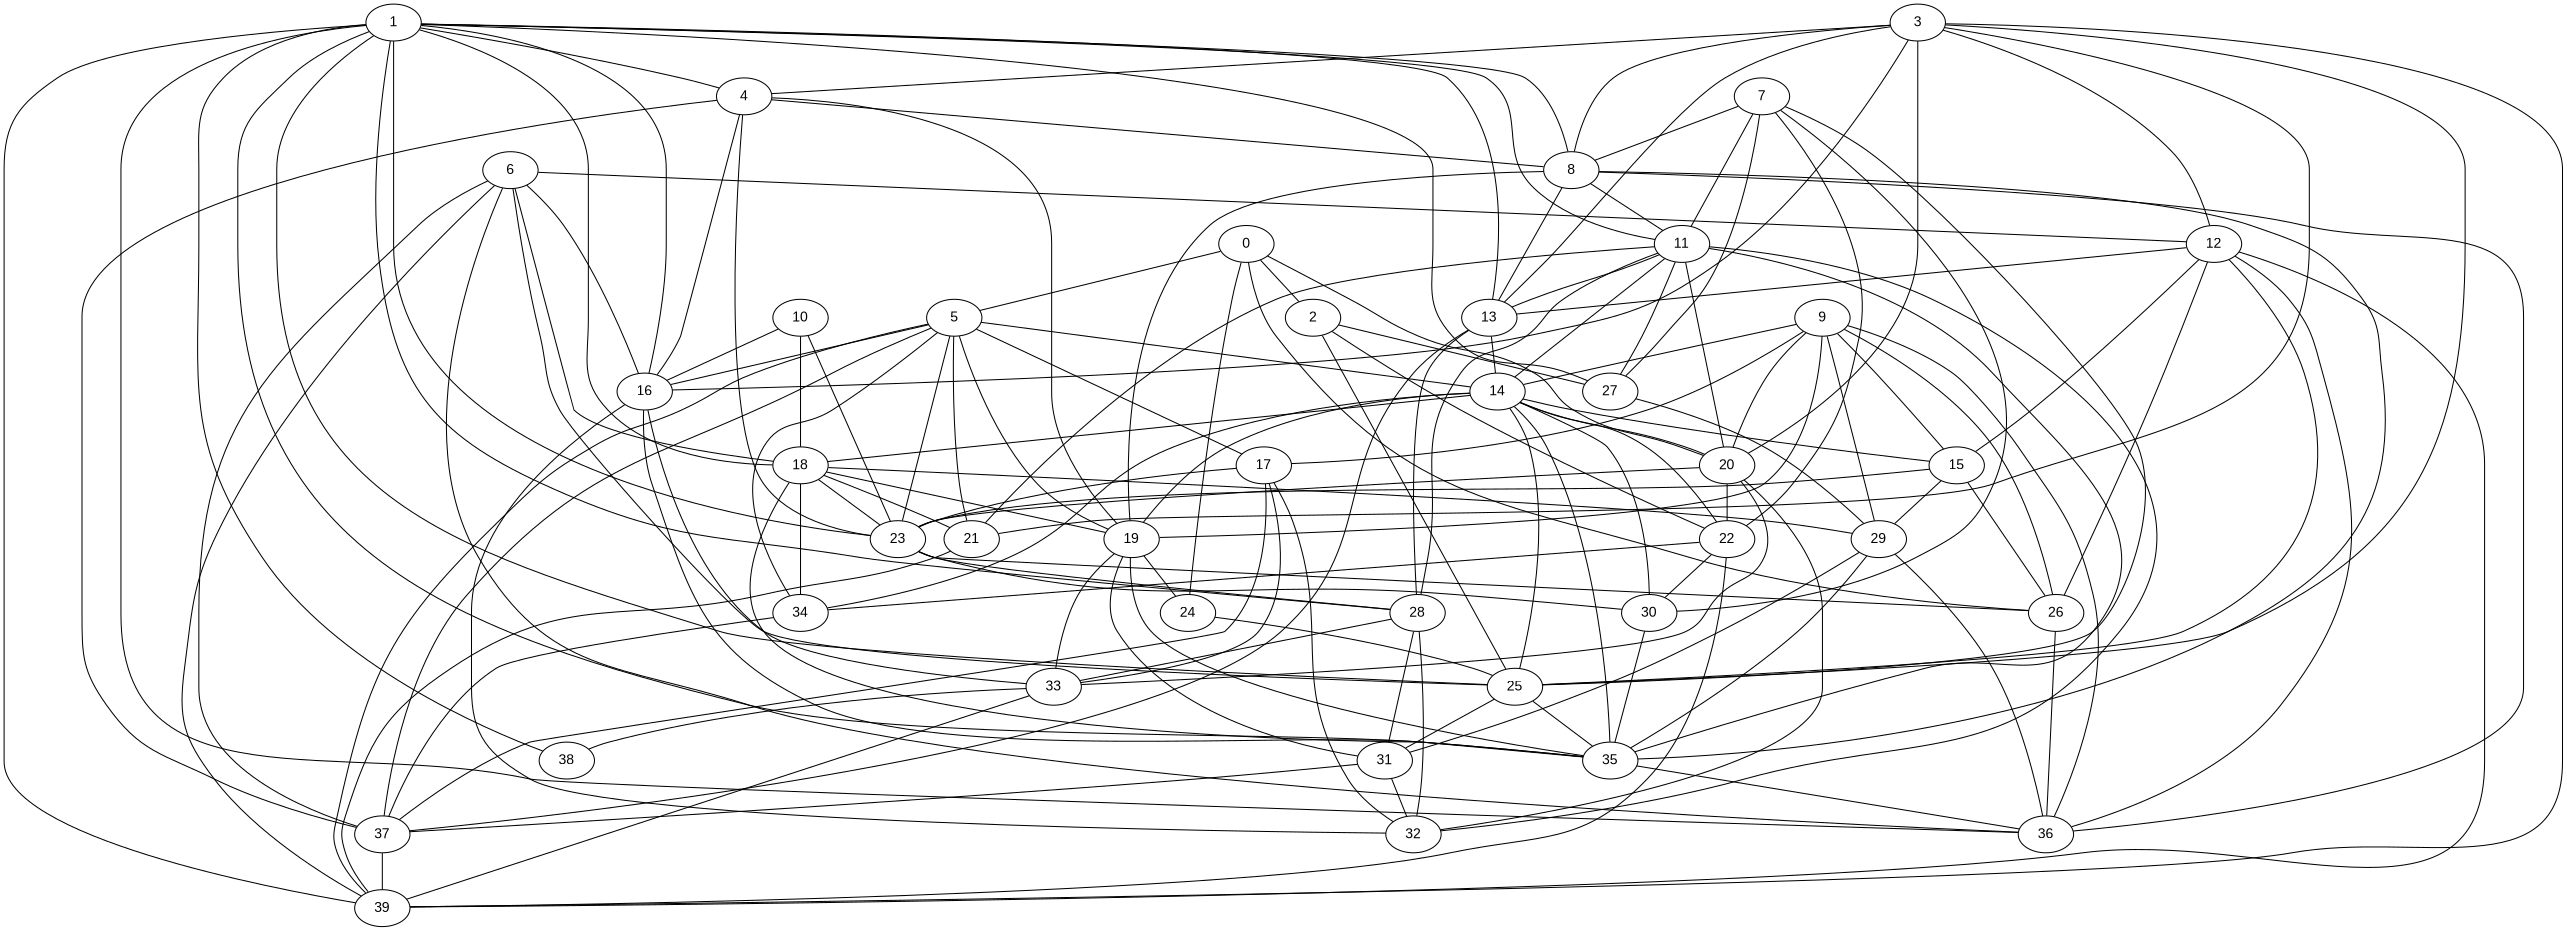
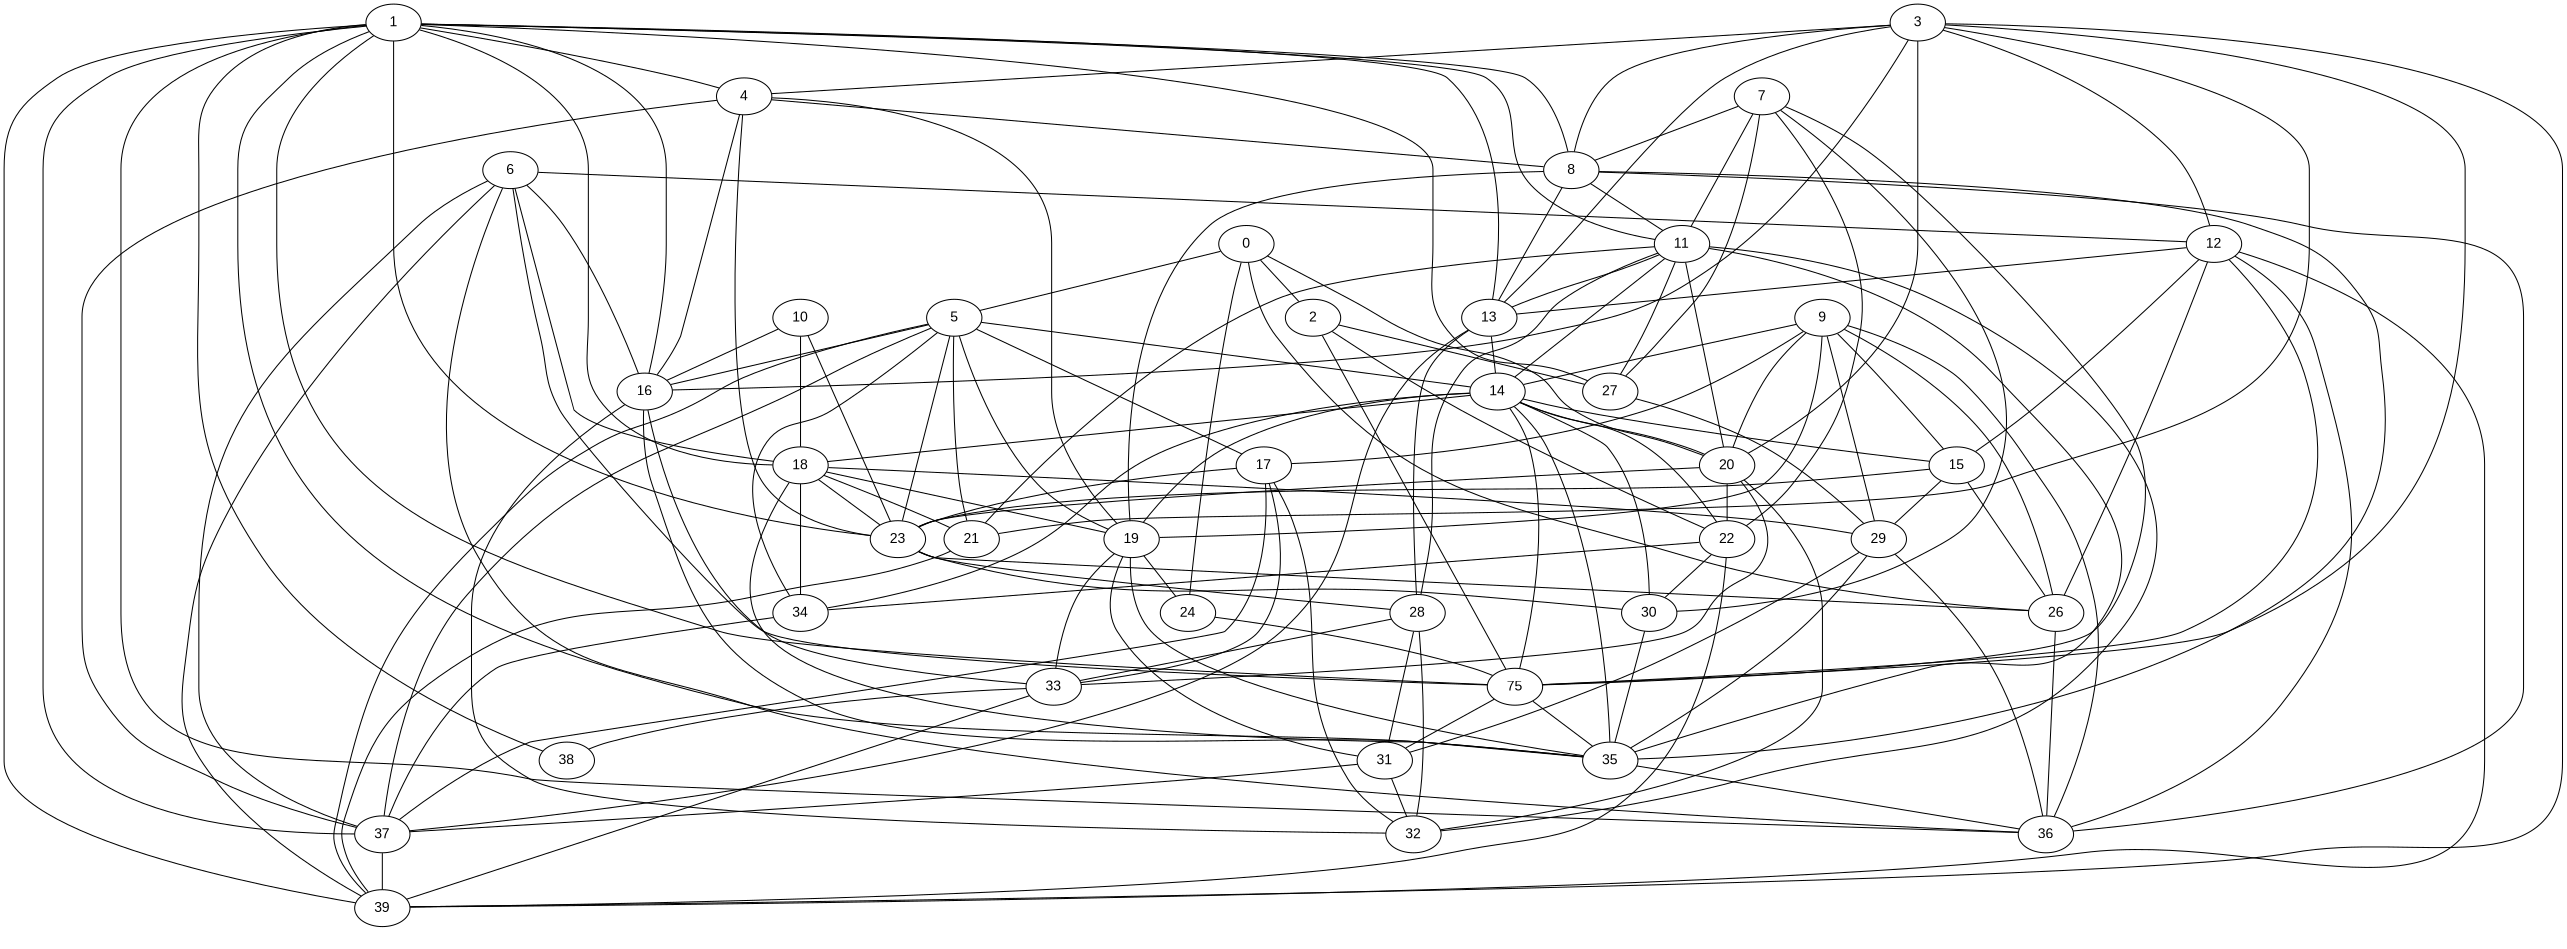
(707, 536) -> (43, 425)
(1515, 687) -> (1515, 687)
